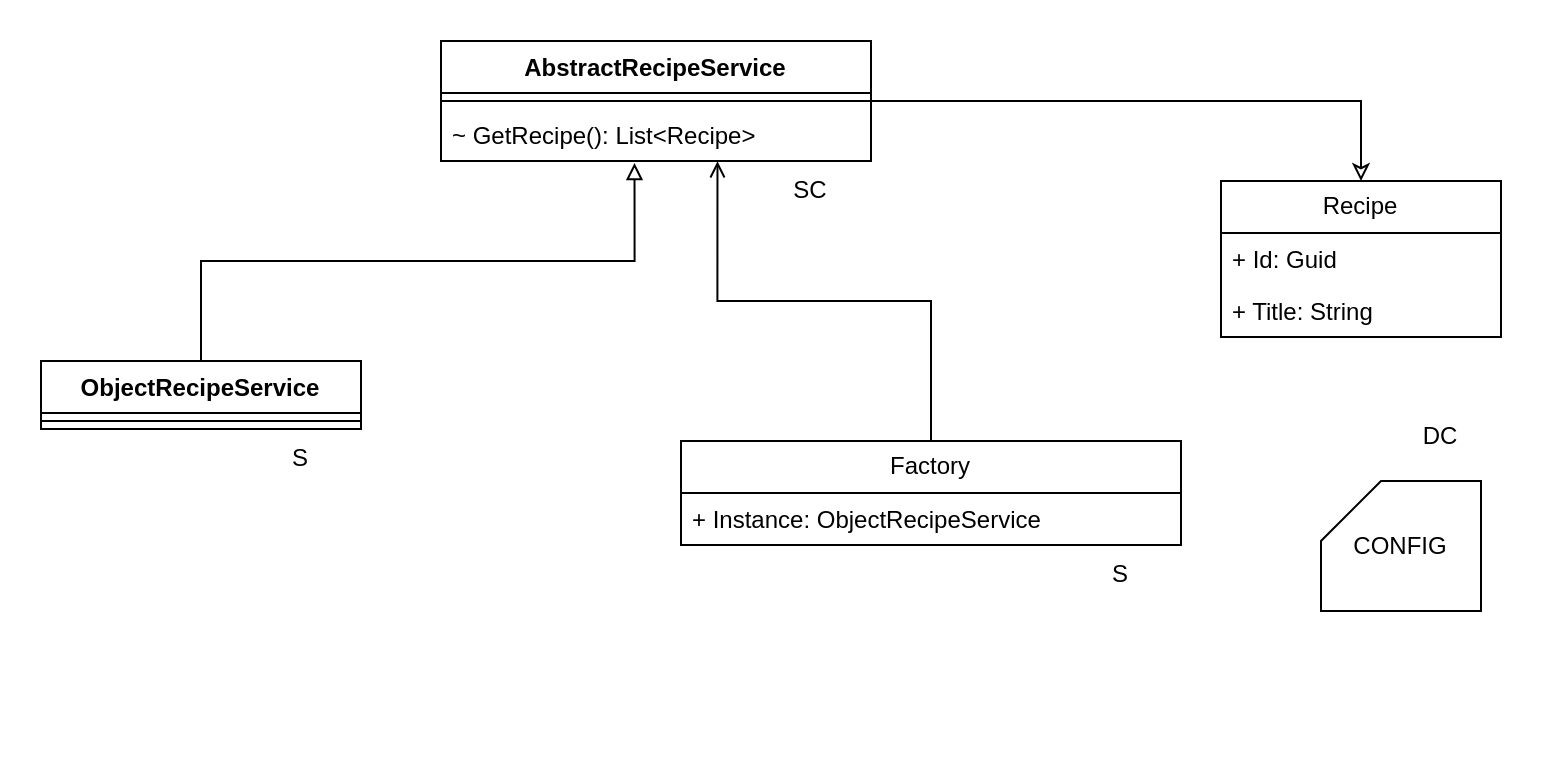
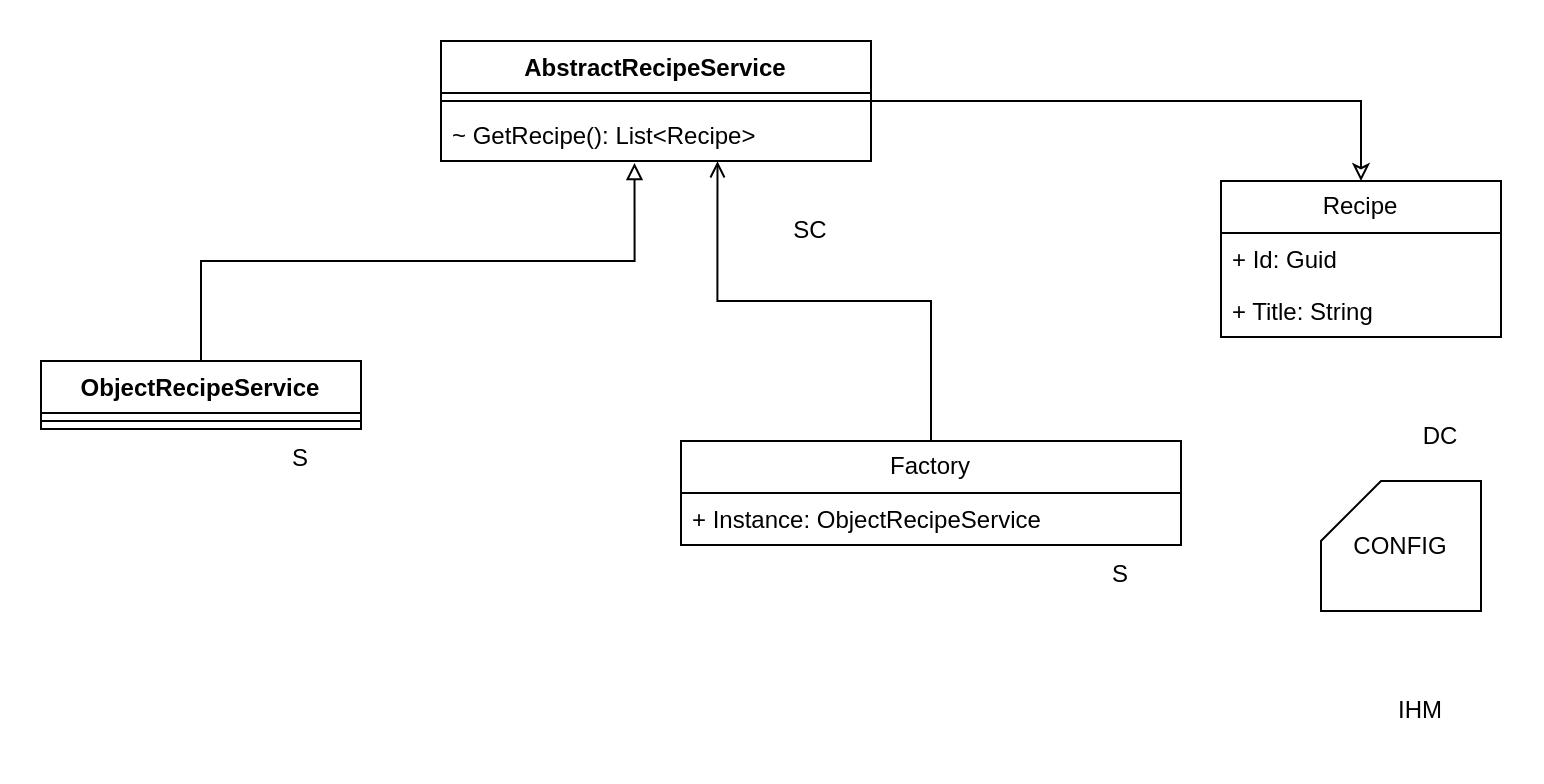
(811, 191) -> (811, 231)
none -> (1421, 711)
